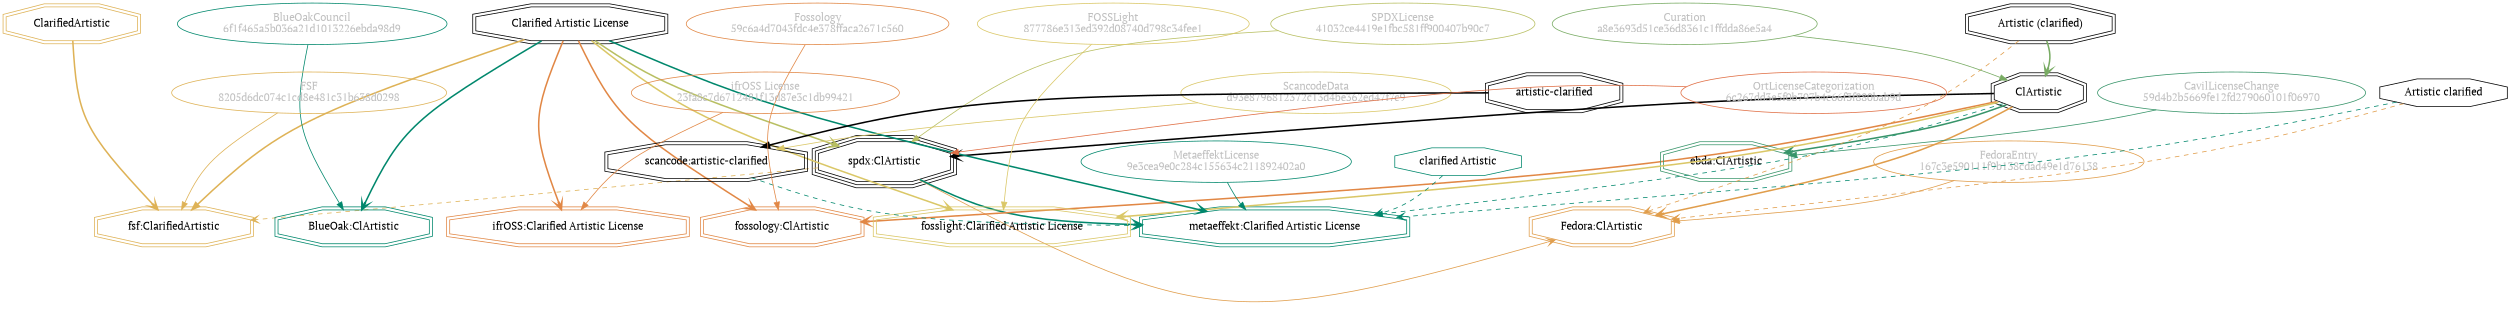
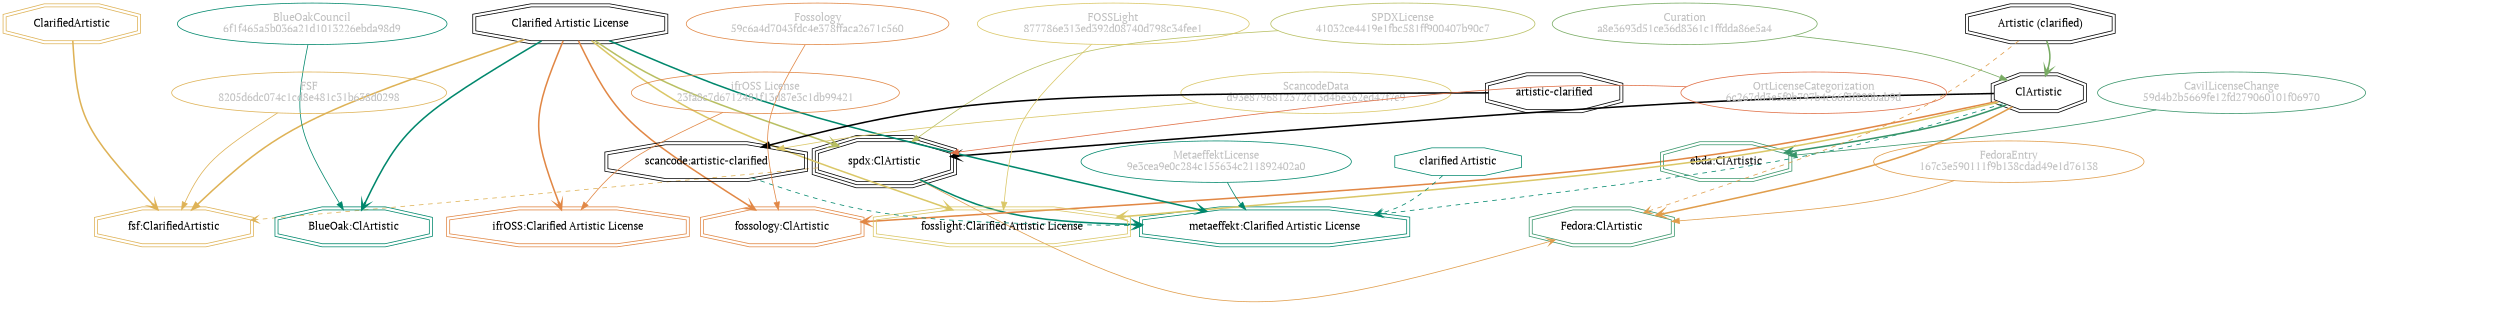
(2444, 93) -> none
(1696, 174) -> (1696, 174)
(1602, 227) -> (1602, 227)
